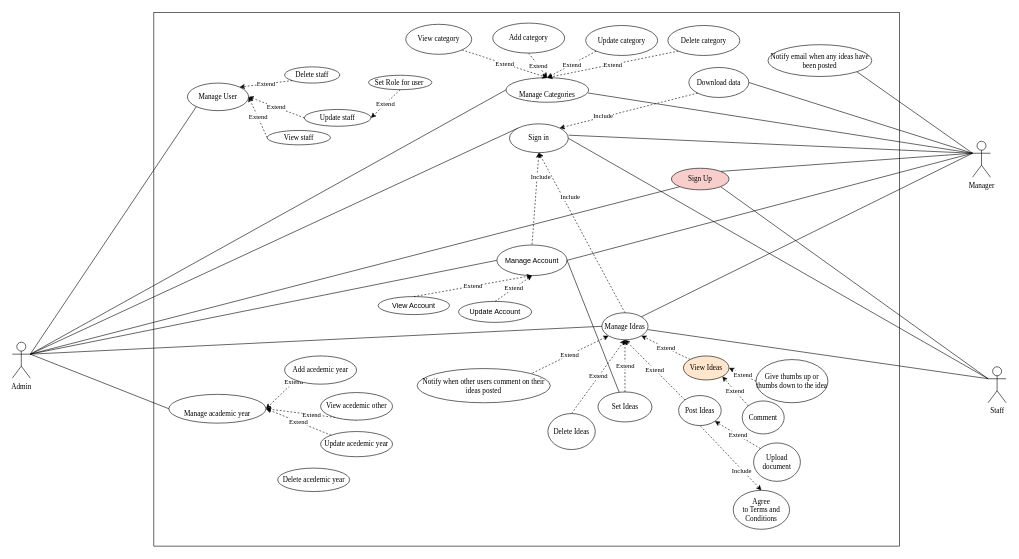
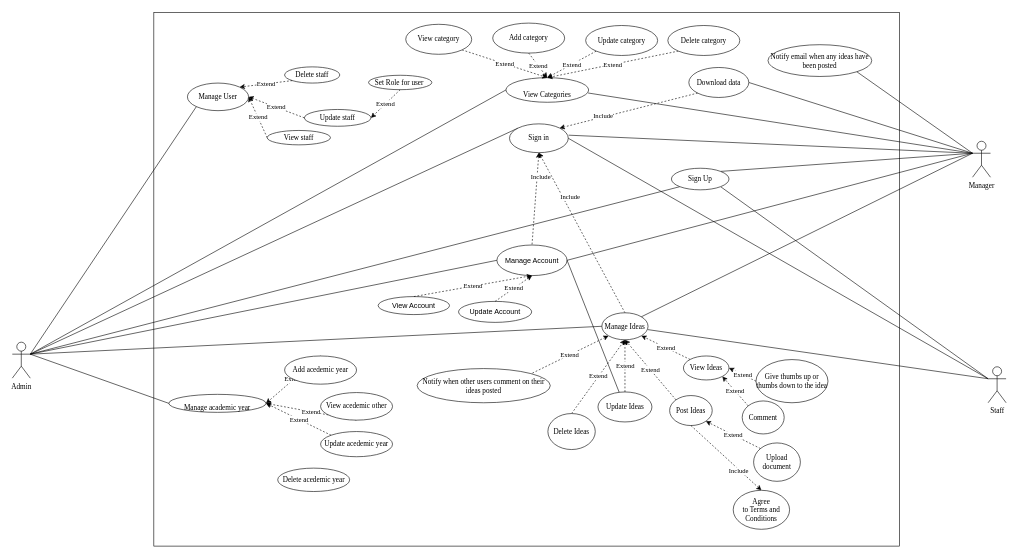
(548, 90) -> (548, 90)
(701, 179) -> (701, 179)
(707, 368) -> (707, 368)
(626, 407) -> (626, 407)
(218, 409) -> (218, 404)
(700, 411) -> (691, 411)
